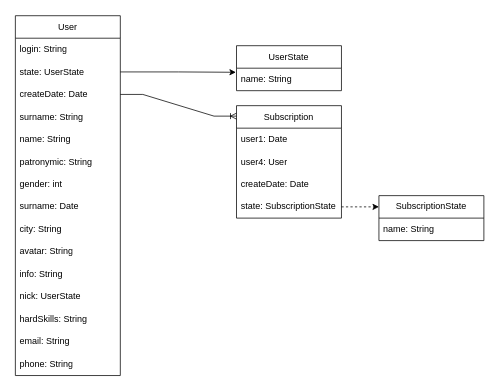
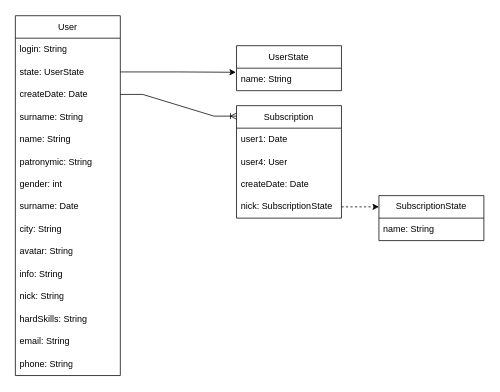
(290, 207) -> (290, 207)
(54, 297) -> (45, 297)
